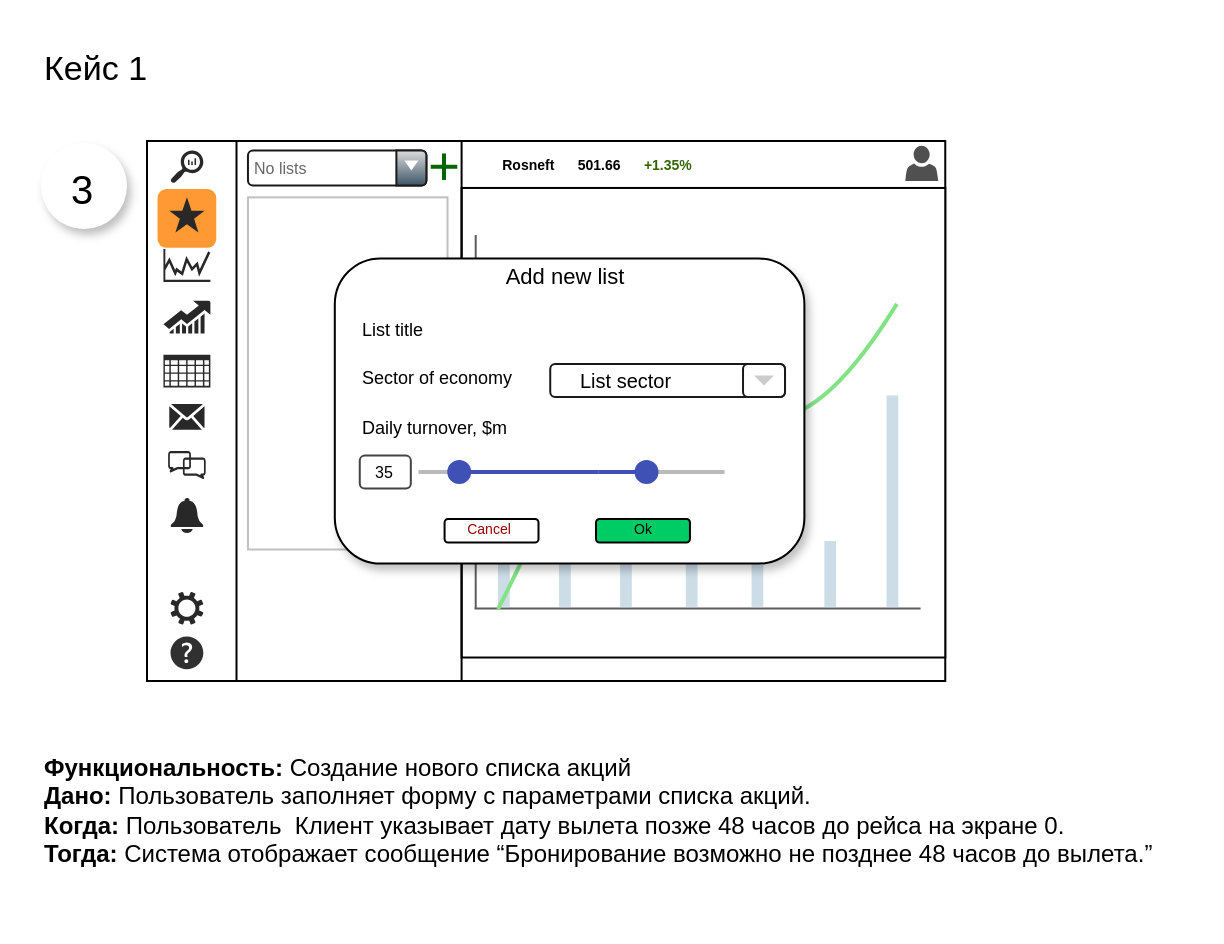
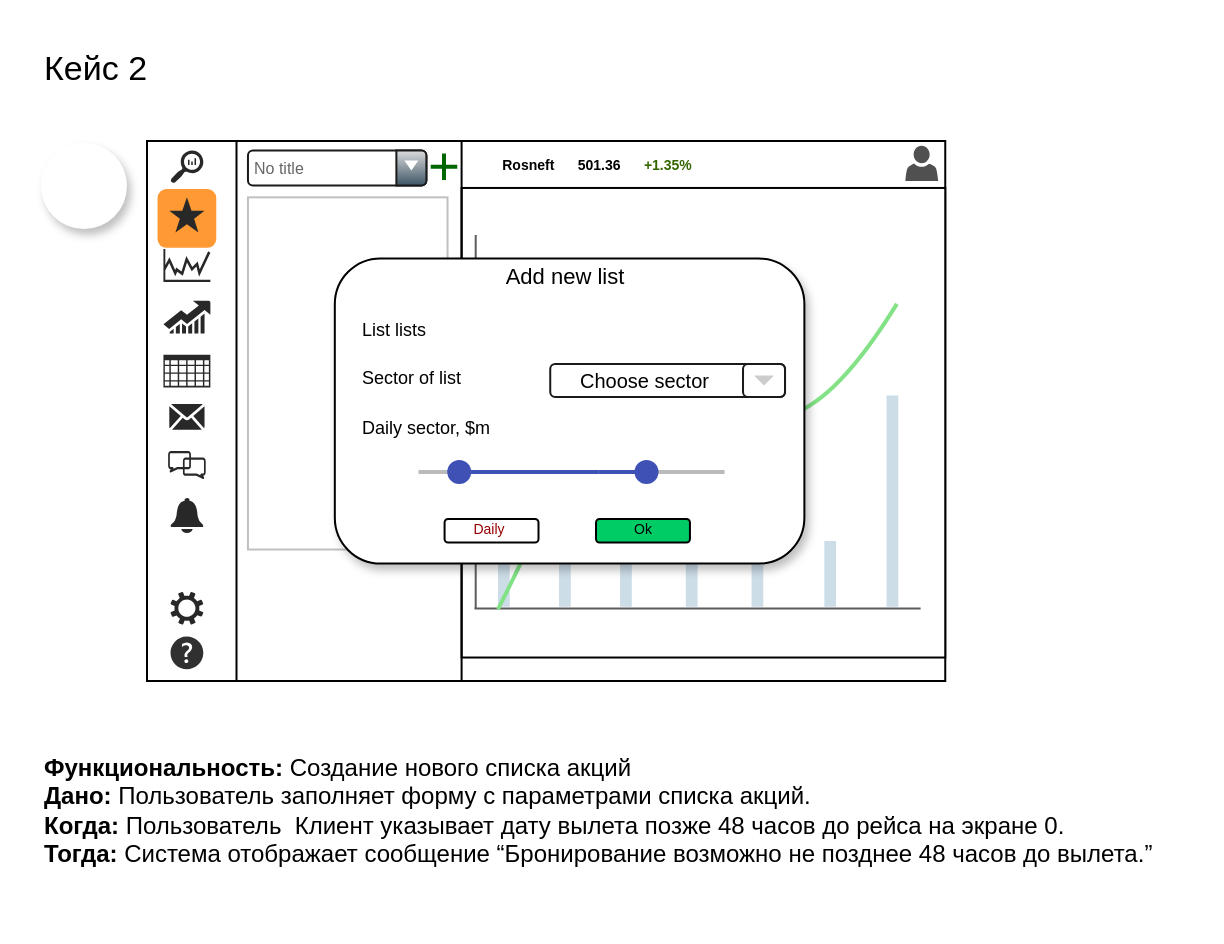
(98, 71) -> (98, 71)
(598, 163) -> (598, 163)
(285, 171) -> (285, 171)
(82, 188) -> none
(404, 331) -> (404, 331)
(444, 379) -> (424, 379)
(660, 381) -> (679, 381)
(444, 429) -> (434, 429)
(385, 472) -> none
(490, 527) -> (490, 527)
